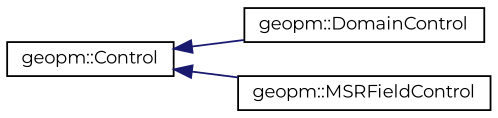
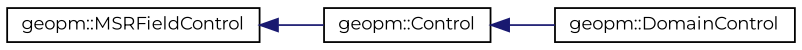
(215, 75) -> (301, 25)
